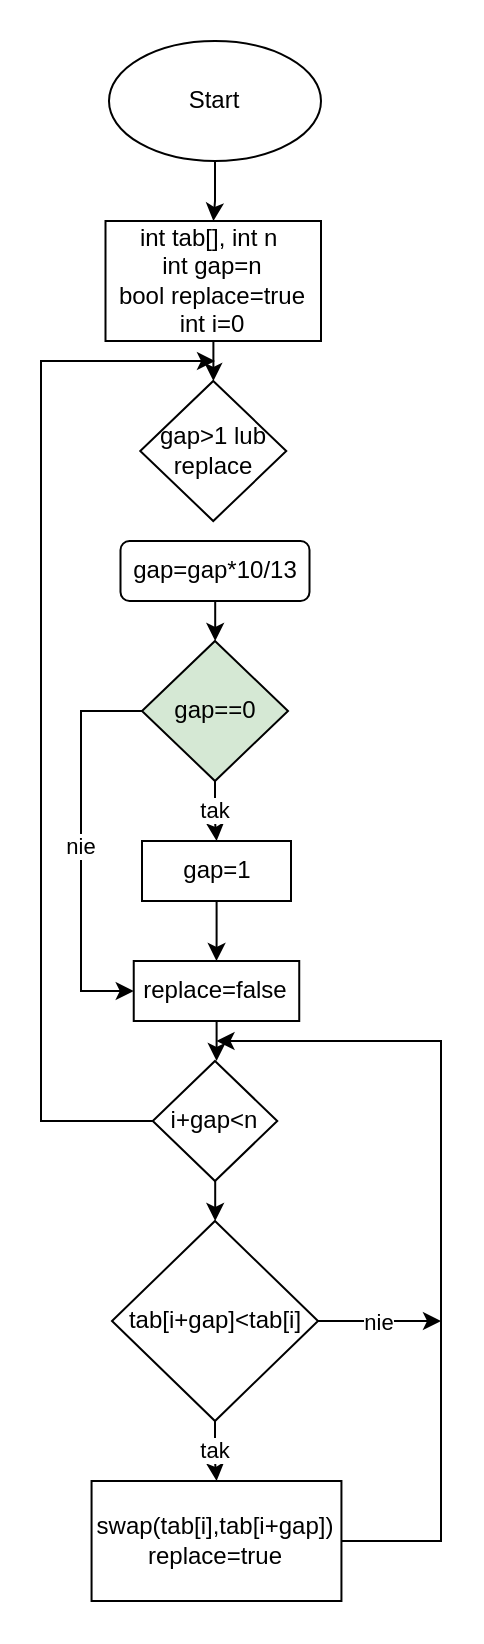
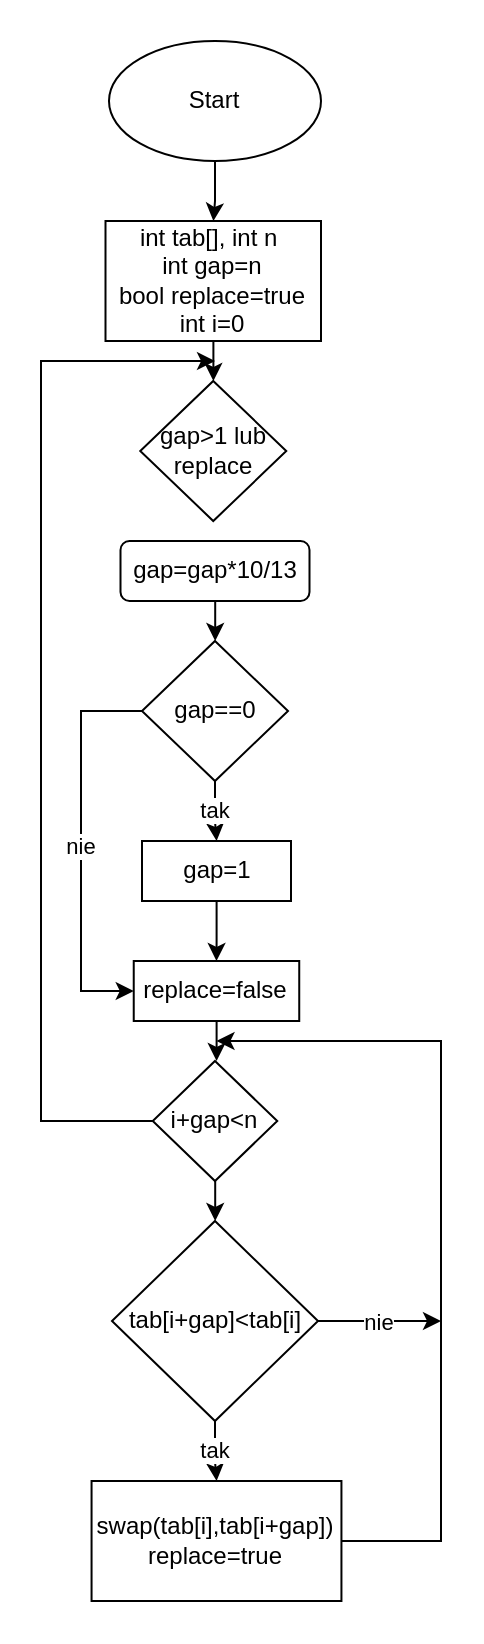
(215, 711) -> (215, 711)
